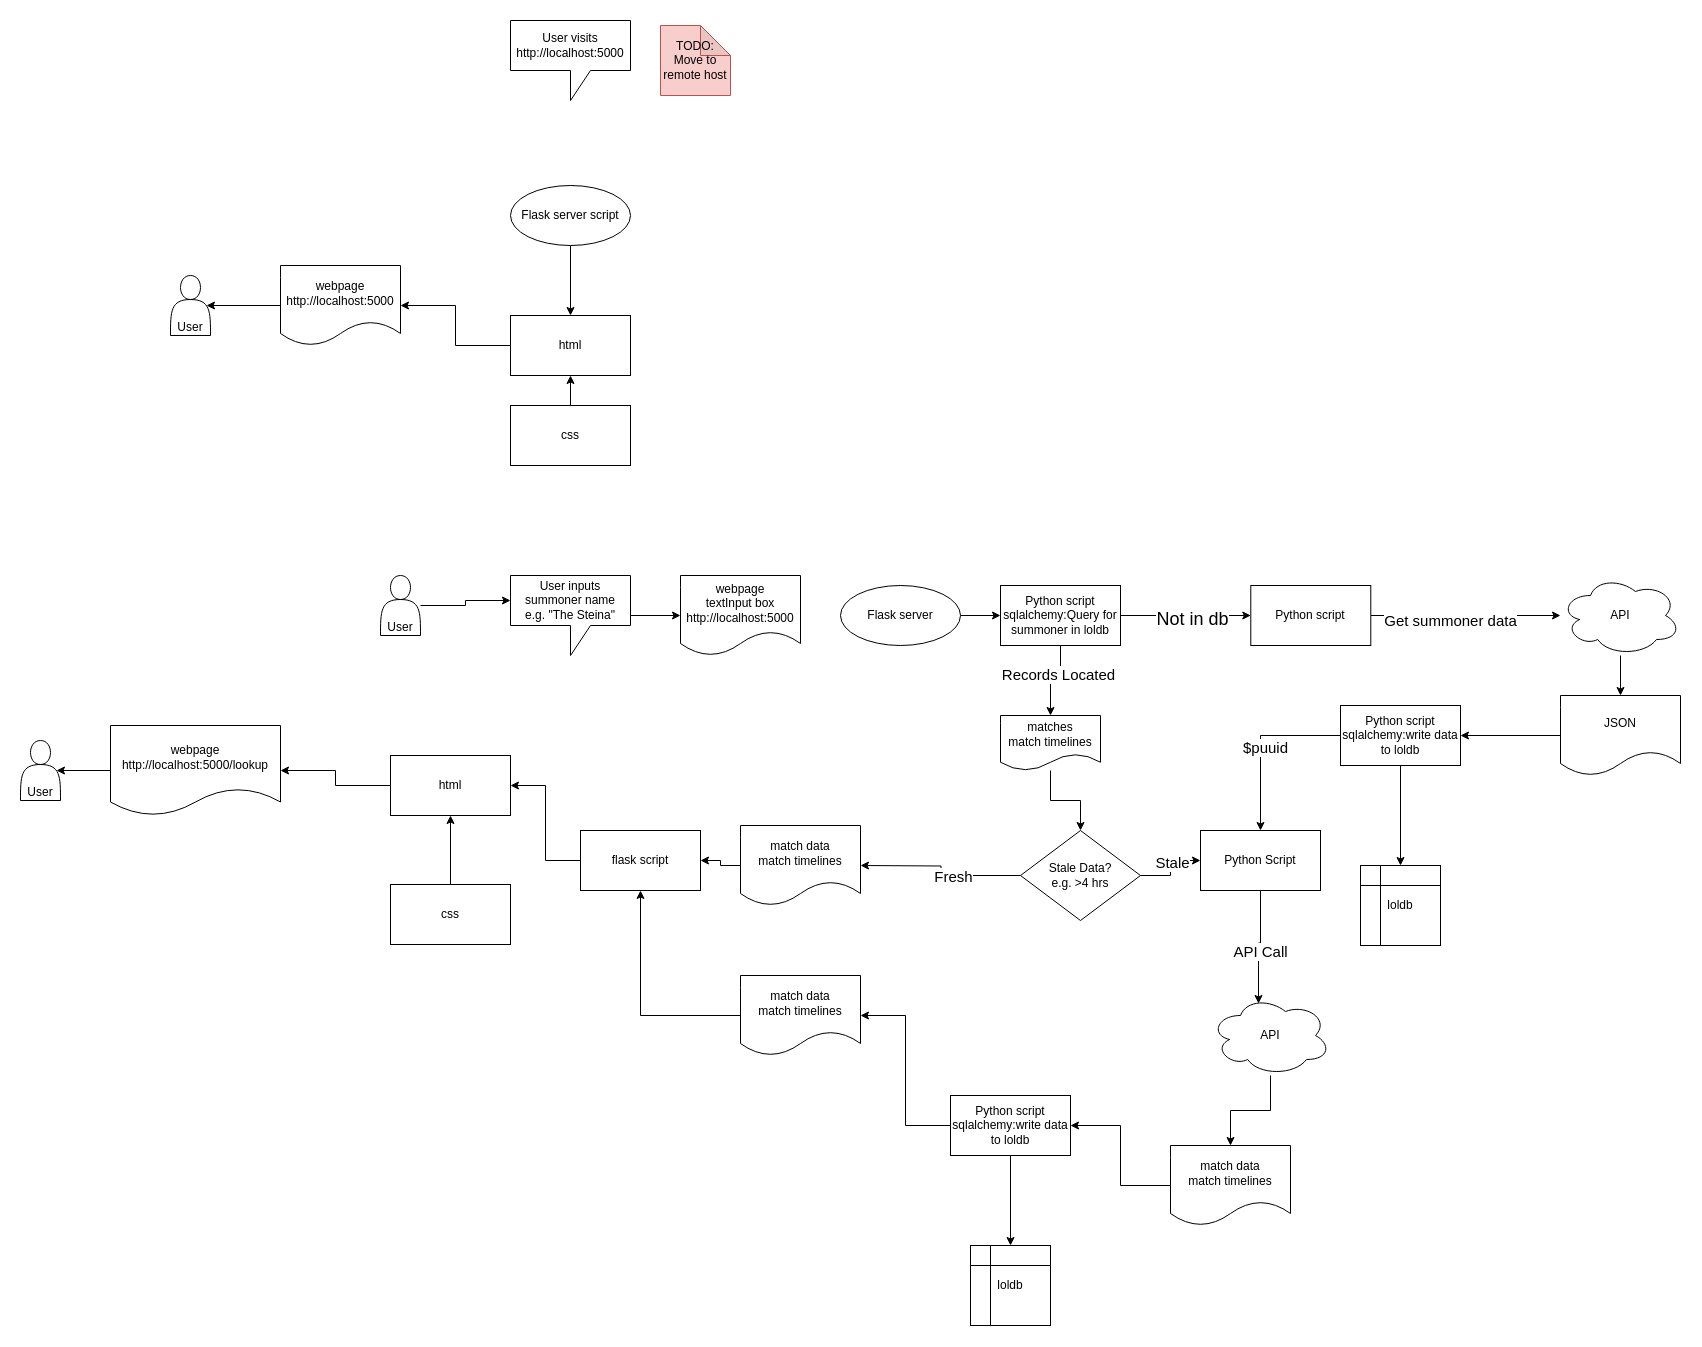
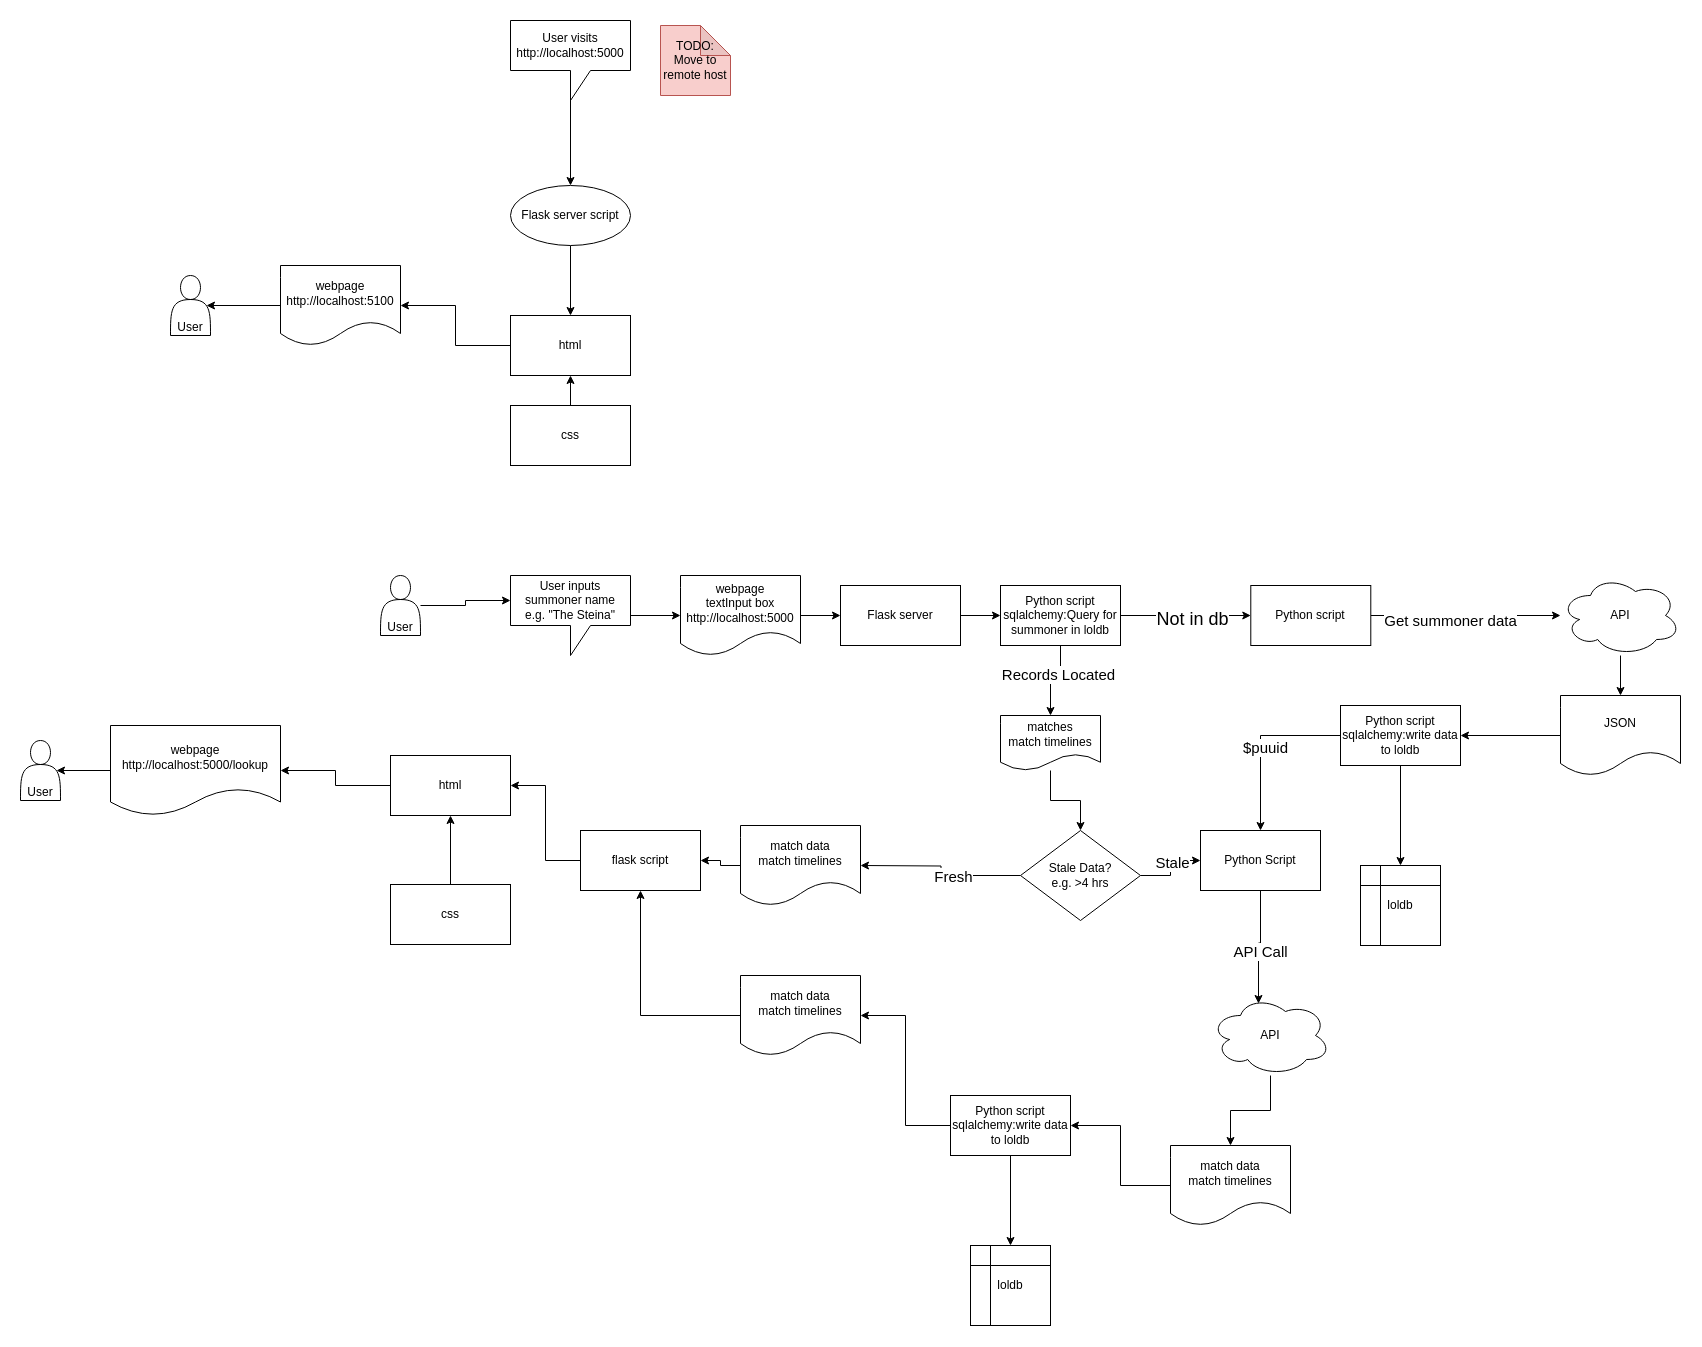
none -> (571, 139)
(341, 294) -> (341, 294)
none -> (817, 616)
(901, 616) -> (901, 616)
